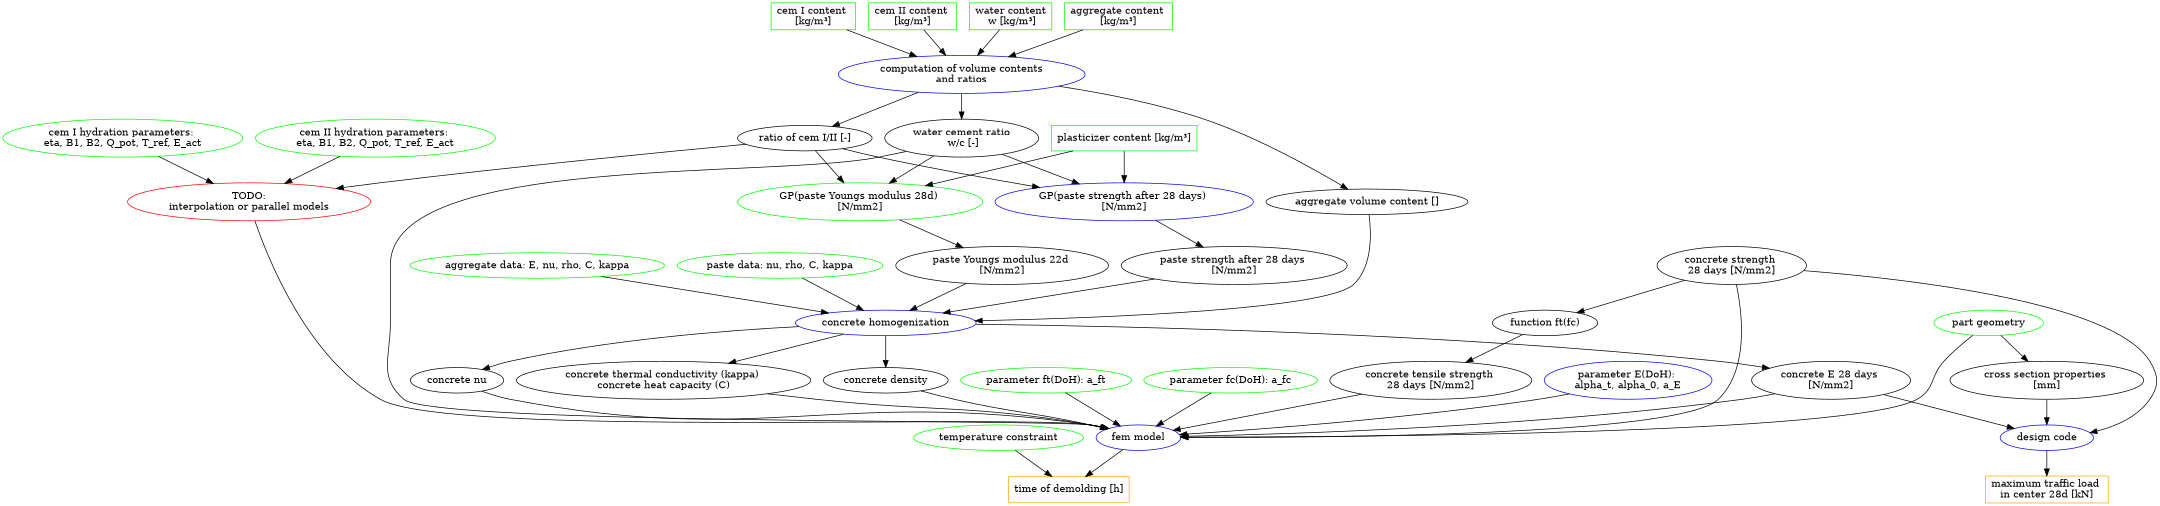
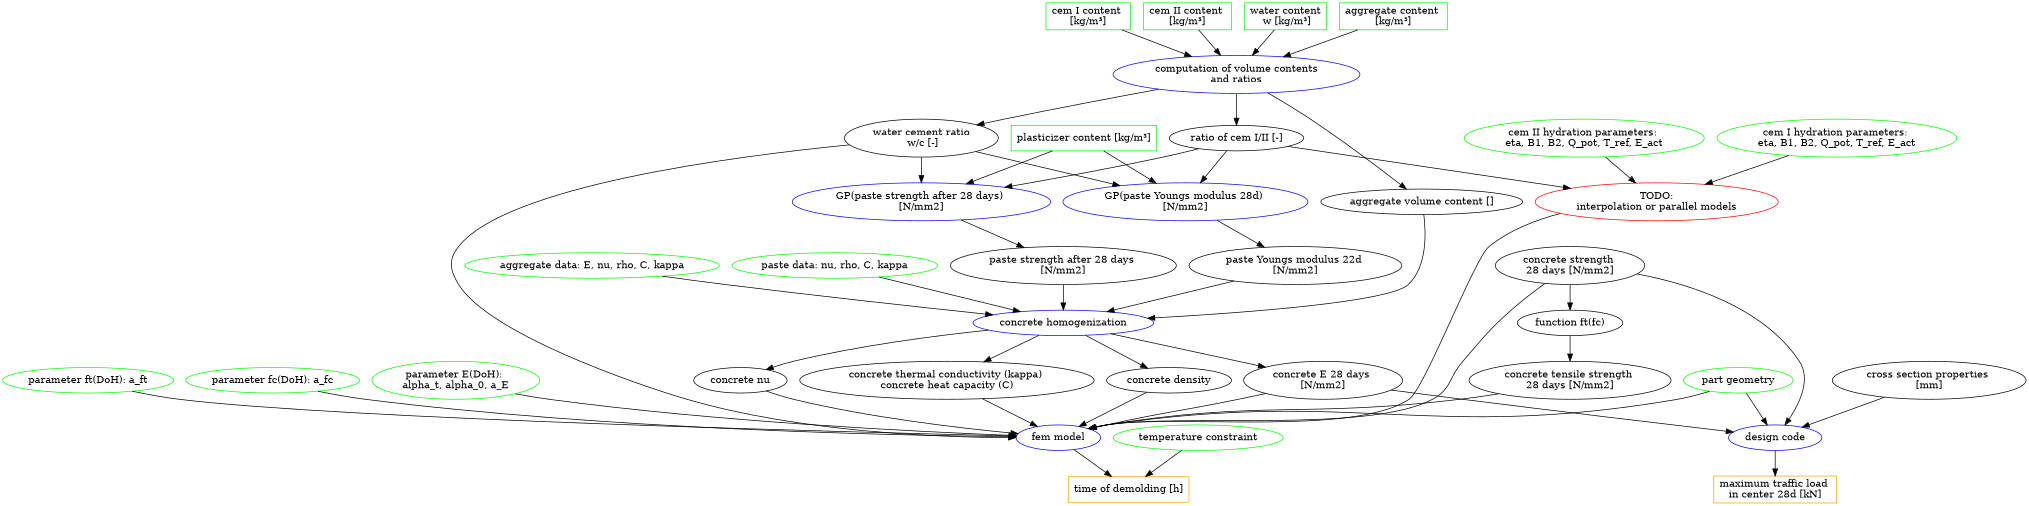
(860, 202) -> (1185, 202)
(2012, 346) -> (1755, 406)
(1628, 380) -> (456, 380)
